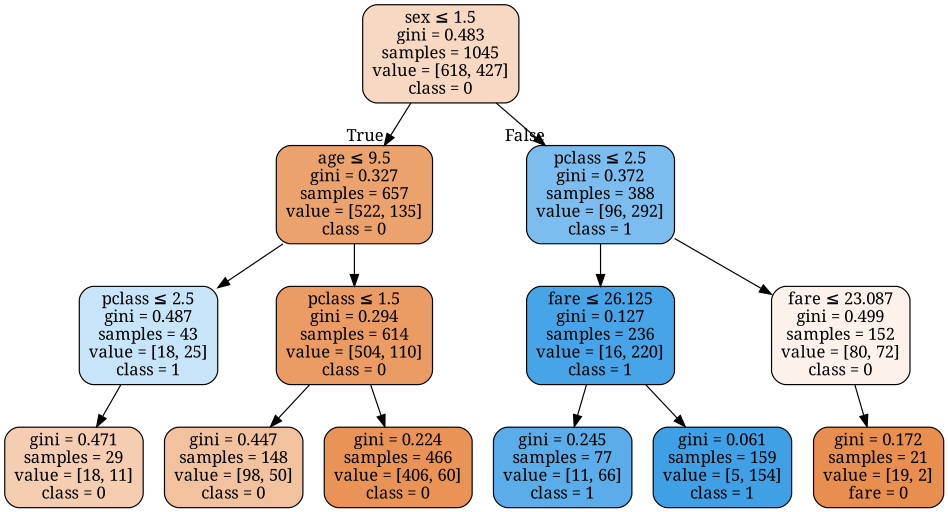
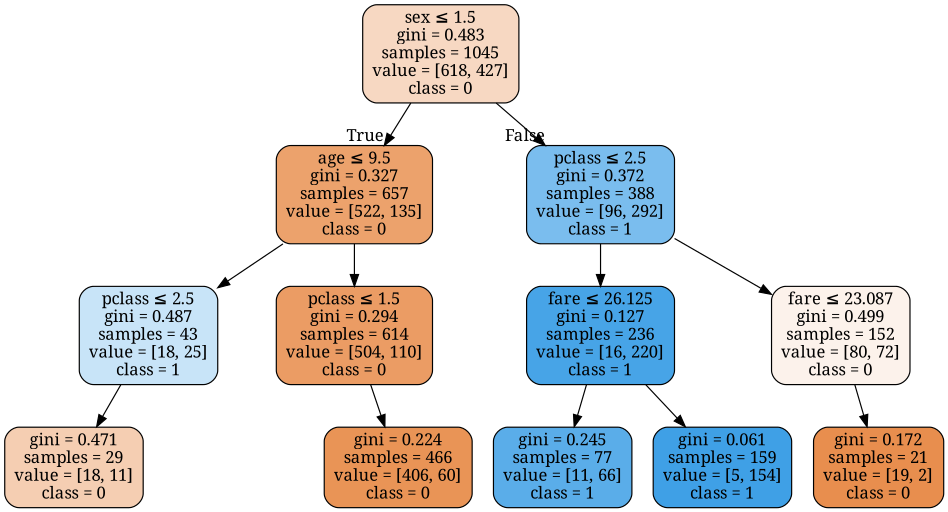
(234, 467) -> none
(879, 493) -> (879, 493)
